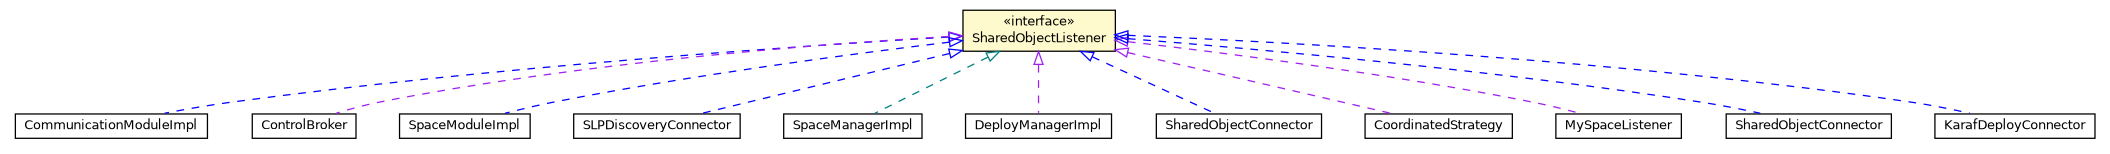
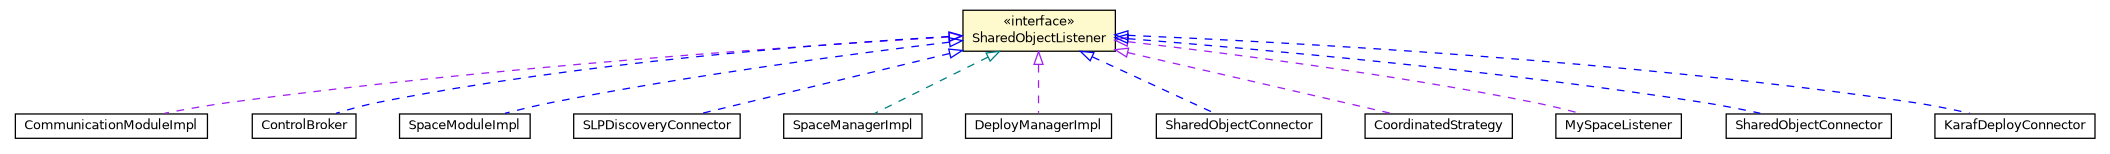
(536, 68) -> (536, 68)
(533, 76) -> (533, 76)
